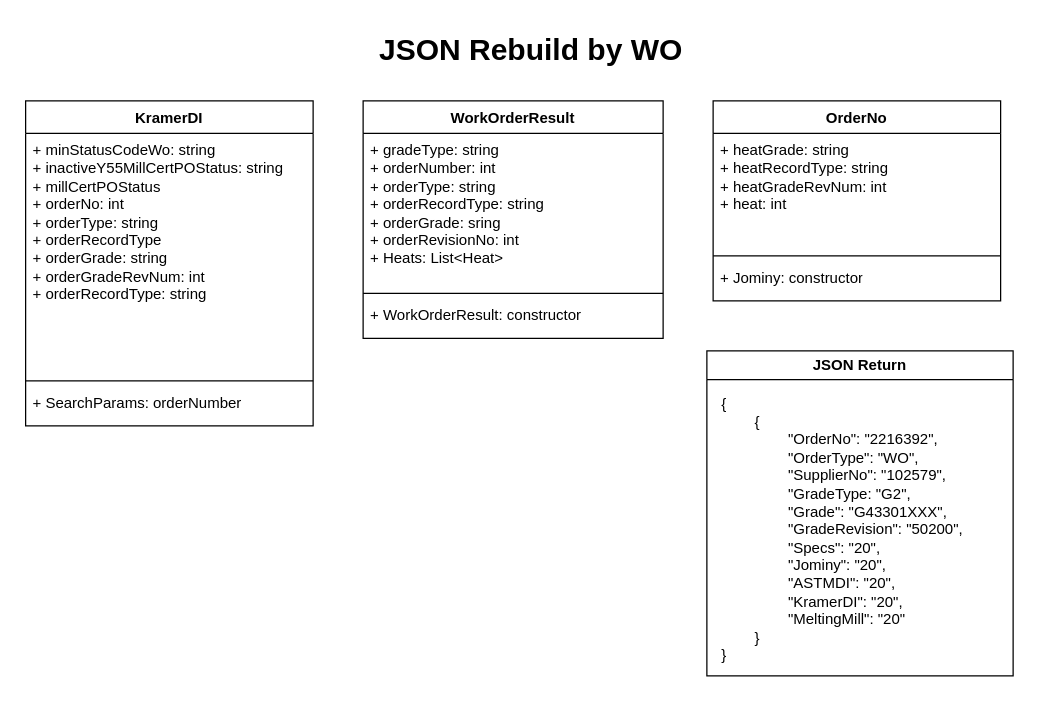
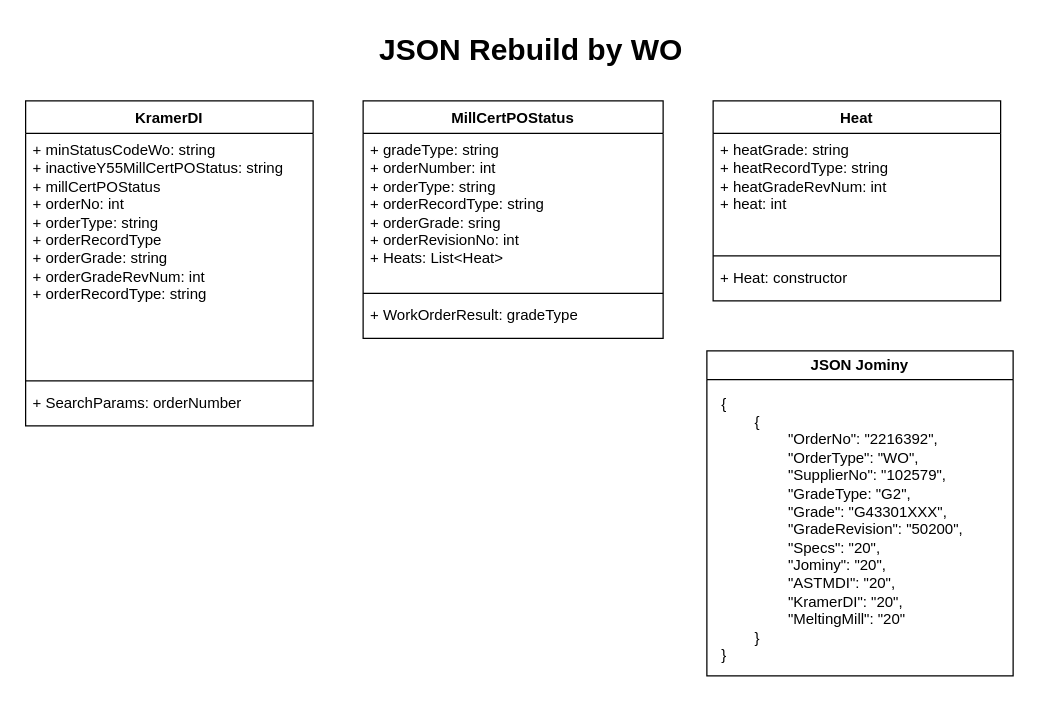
(513, 118) -> (513, 118)
(857, 118) -> (857, 118)
(801, 278) -> (795, 278)
(489, 316) -> (480, 316)
(860, 366) -> (860, 366)
